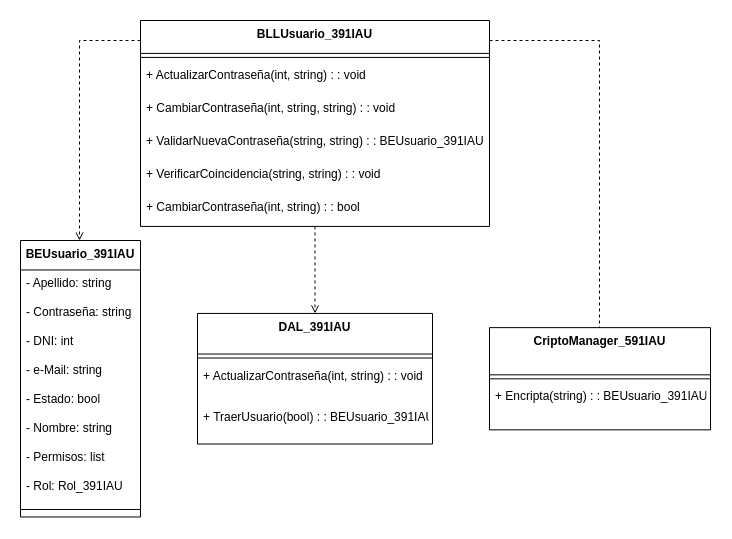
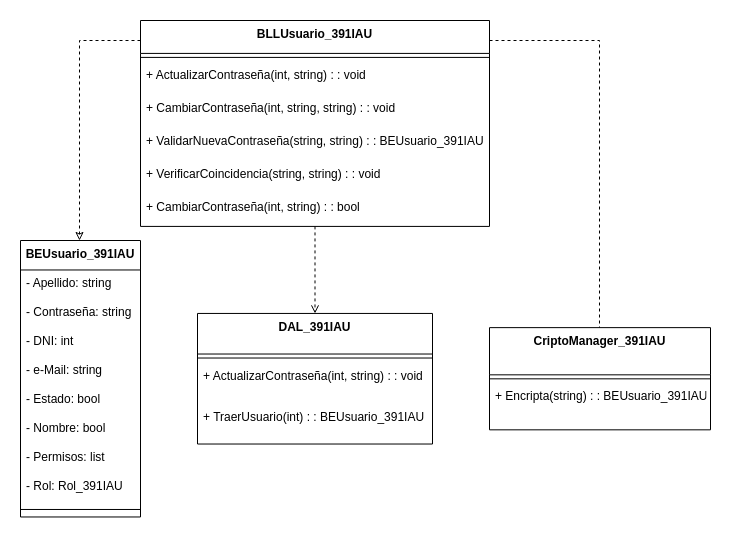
(80, 234) -> (80, 232)
(600, 341) -> (600, 341)
(327, 417) -> (323, 417)
(74, 428) -> (67, 428)
